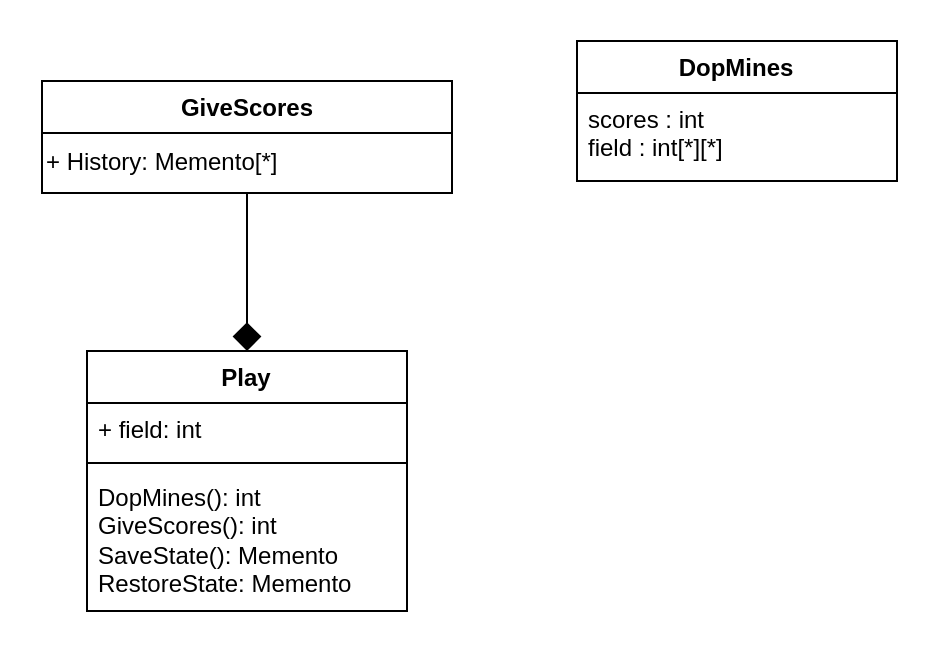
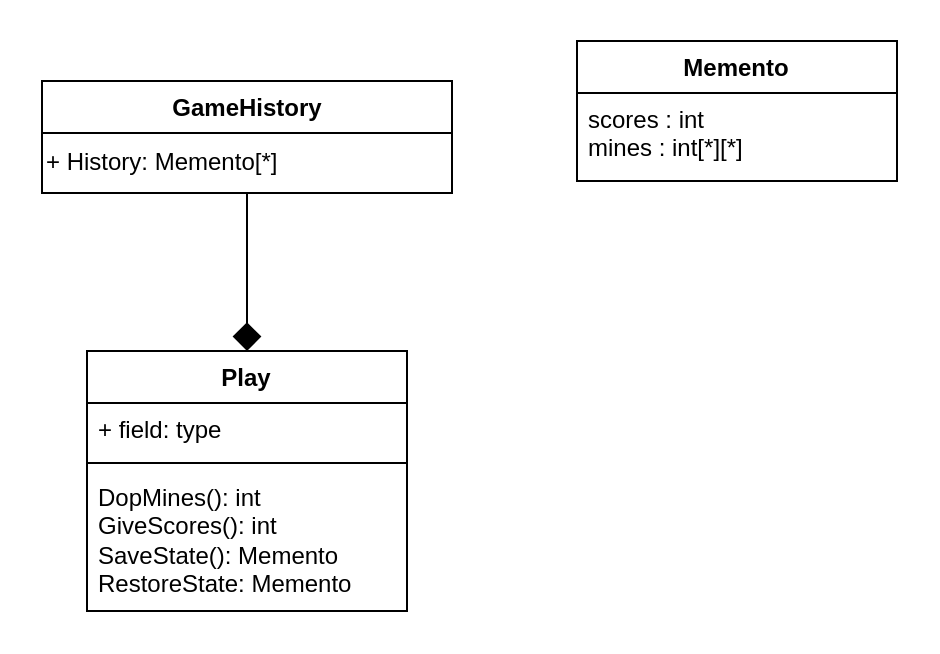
(737, 69) -> (737, 69)
(248, 109) -> (248, 109)
(685, 136) -> (688, 136)
(161, 431) -> (171, 431)
